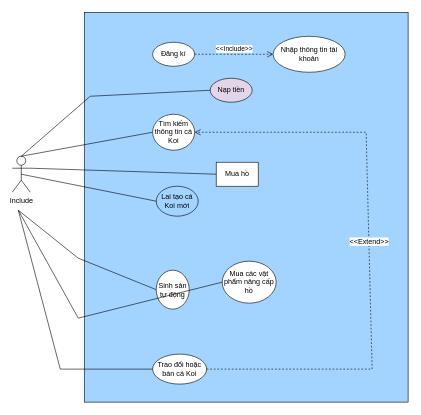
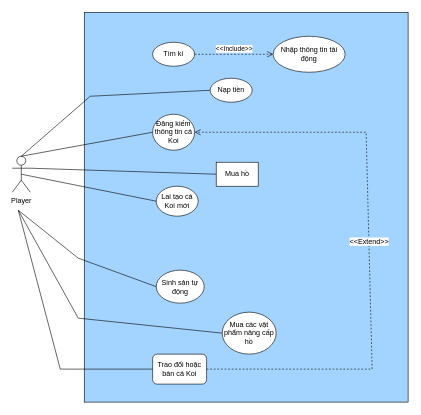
(174, 54) -> (174, 54)
(309, 54) -> (309, 54)
(231, 90) -> (231, 90)
(174, 132) -> (174, 132)
(22, 201) -> (22, 201)
(177, 201) -> (177, 201)
(249, 282) -> (249, 333)
(173, 290) -> (180, 287)
(180, 369) -> (180, 369)
